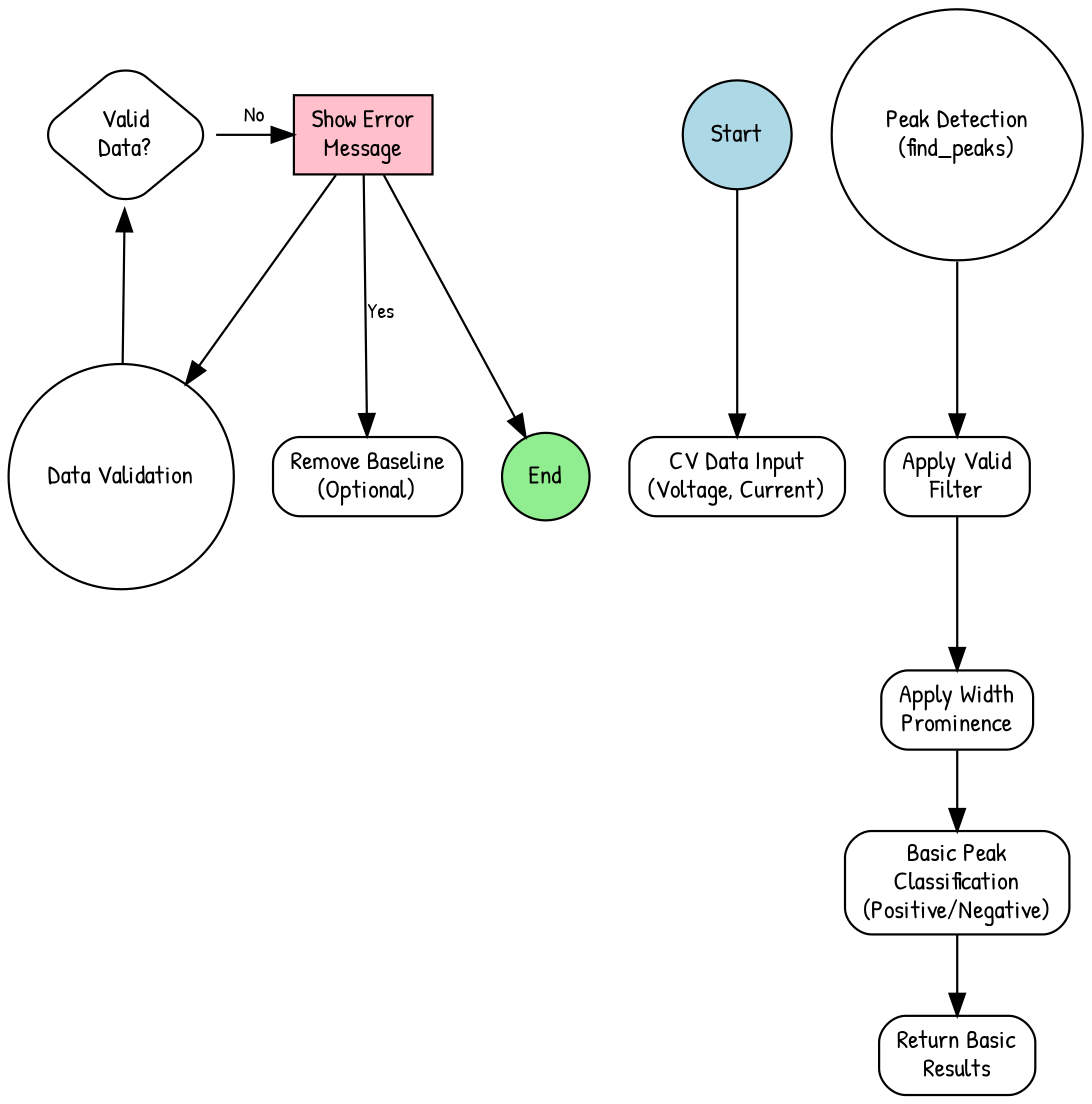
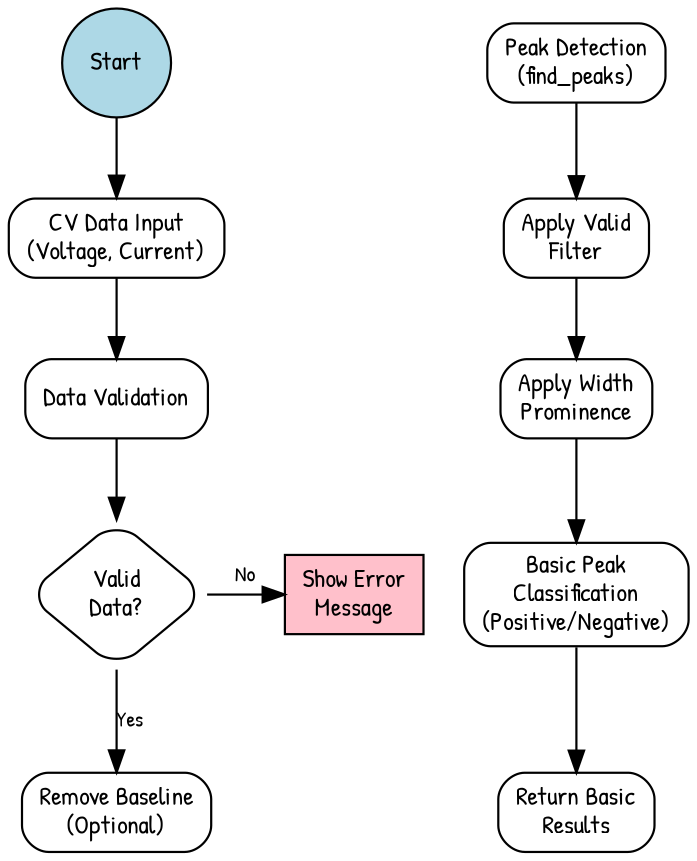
(957, 135) -> (576, 63)
(267, 270) -> (117, 308)
(365, 294) -> (117, 710)
(121, 477) -> (117, 399)
(546, 477) -> none
